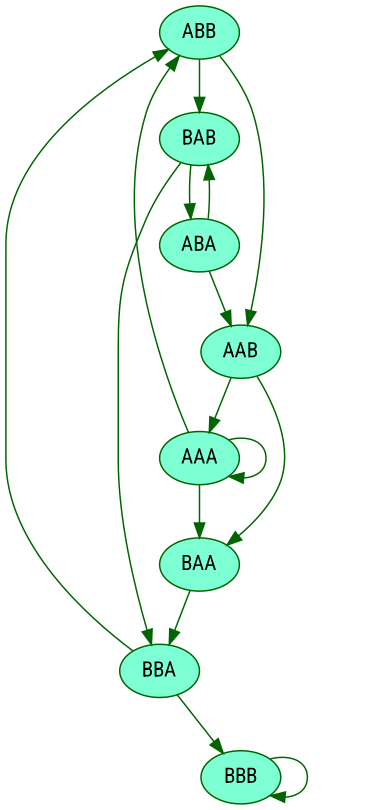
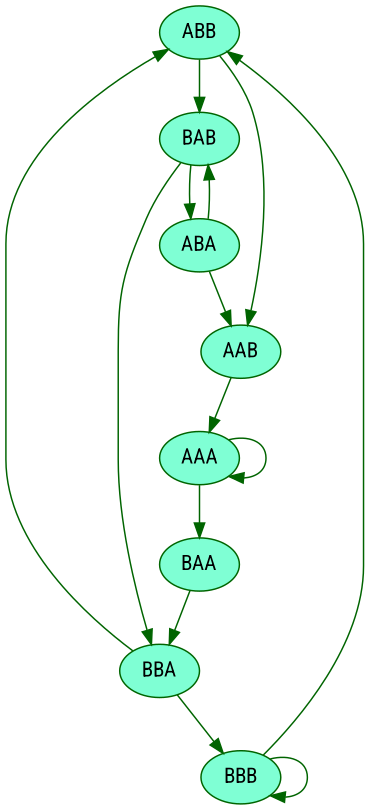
(141, 269) -> (364, 400)
(284, 461) -> none
